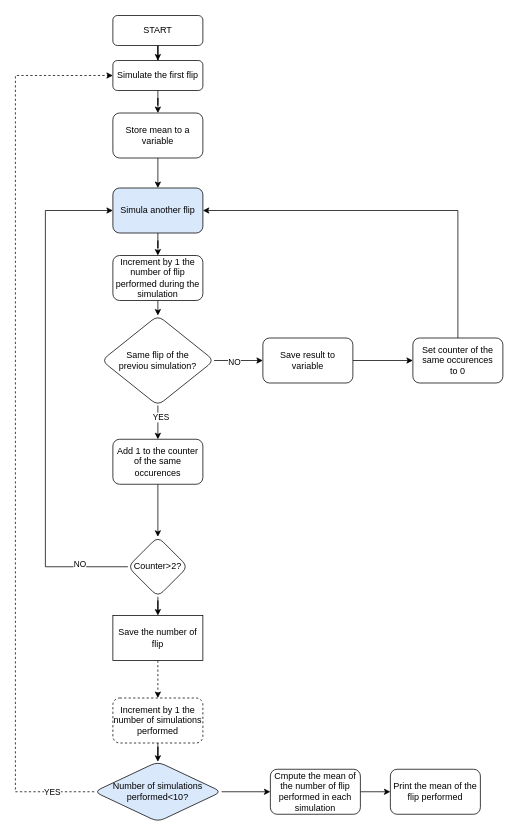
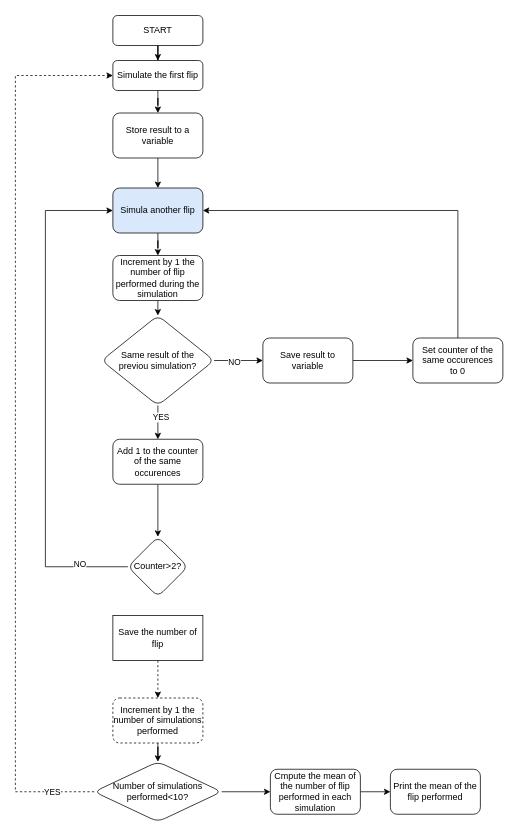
(158, 135) -> (158, 135)
(158, 360) -> (158, 360)
(158, 609) -> none
(158, 792) -> (158, 792)
